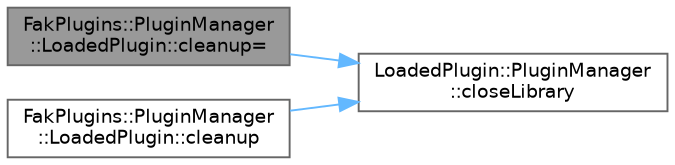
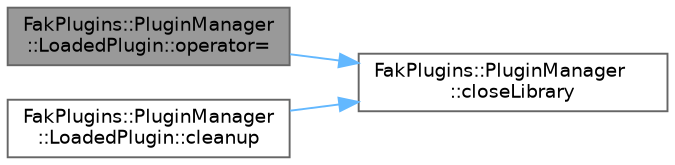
(149, 36) -> (149, 36)
(513, 82) -> (513, 82)
